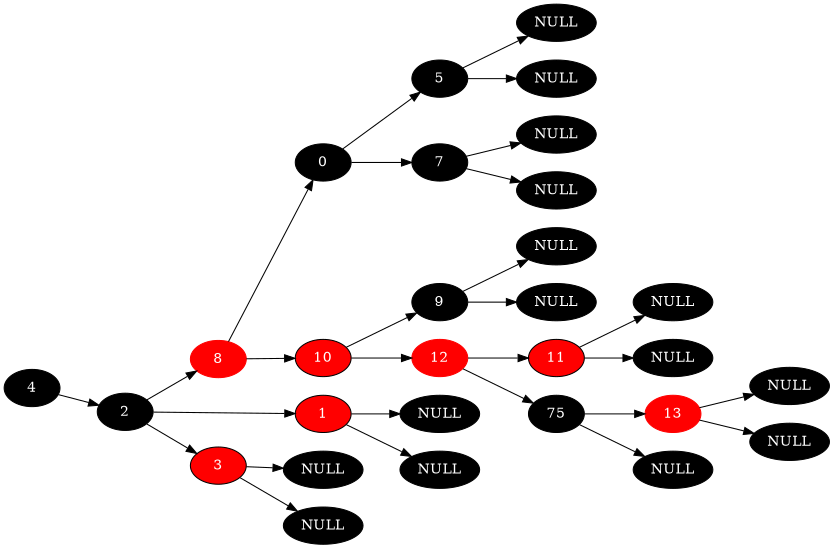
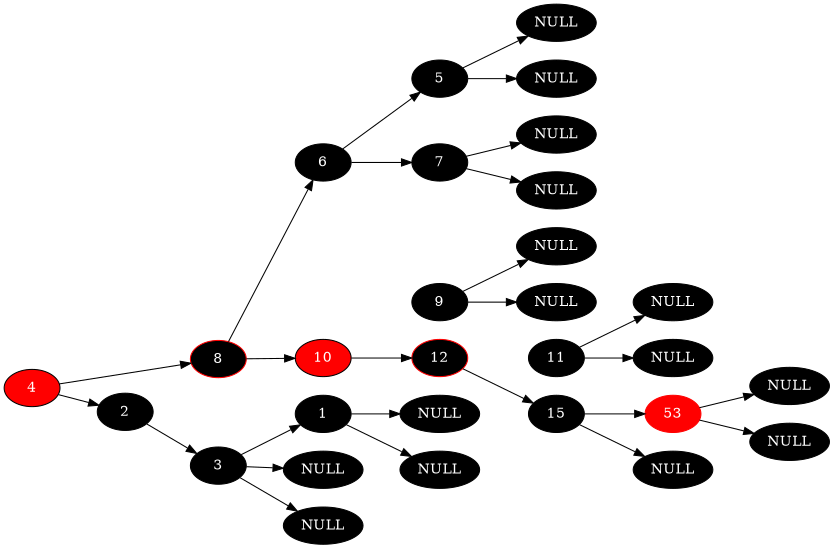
(323, 162) -> (323, 162)
(377, 332) -> none
(440, 358) -> (440, 358)
(493, 358) -> none
(556, 358) -> (556, 358)
(218, 359) -> (218, 359)
(32, 388) -> (32, 388)
(167, 388) -> (120, 374)
(219, 413) -> (266, 442)
(323, 414) -> (323, 414)
(556, 414) -> (556, 414)
(673, 414) -> (673, 414)
(218, 466) -> (218, 466)
